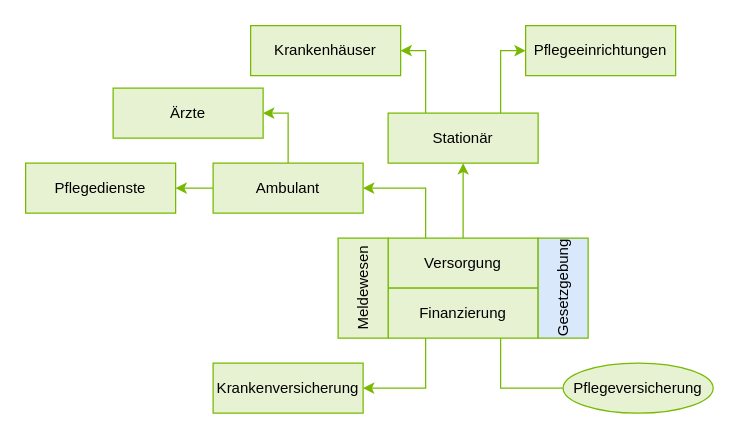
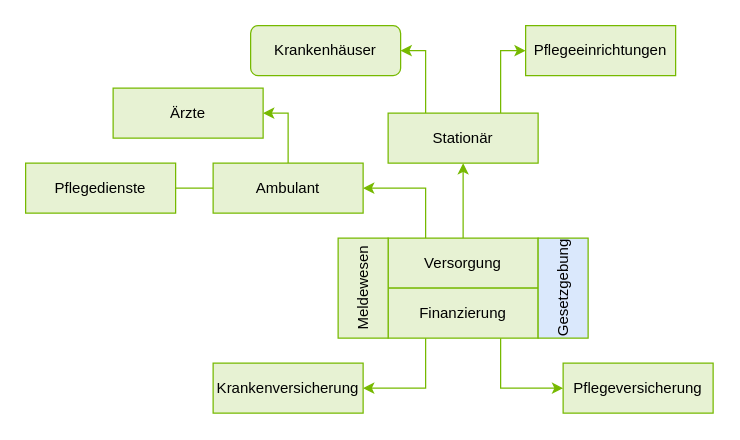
(326, 51) -> (326, 51)
(185, 188) -> (181, 188)
(556, 388) -> (553, 388)
(638, 388) -> (638, 388)
